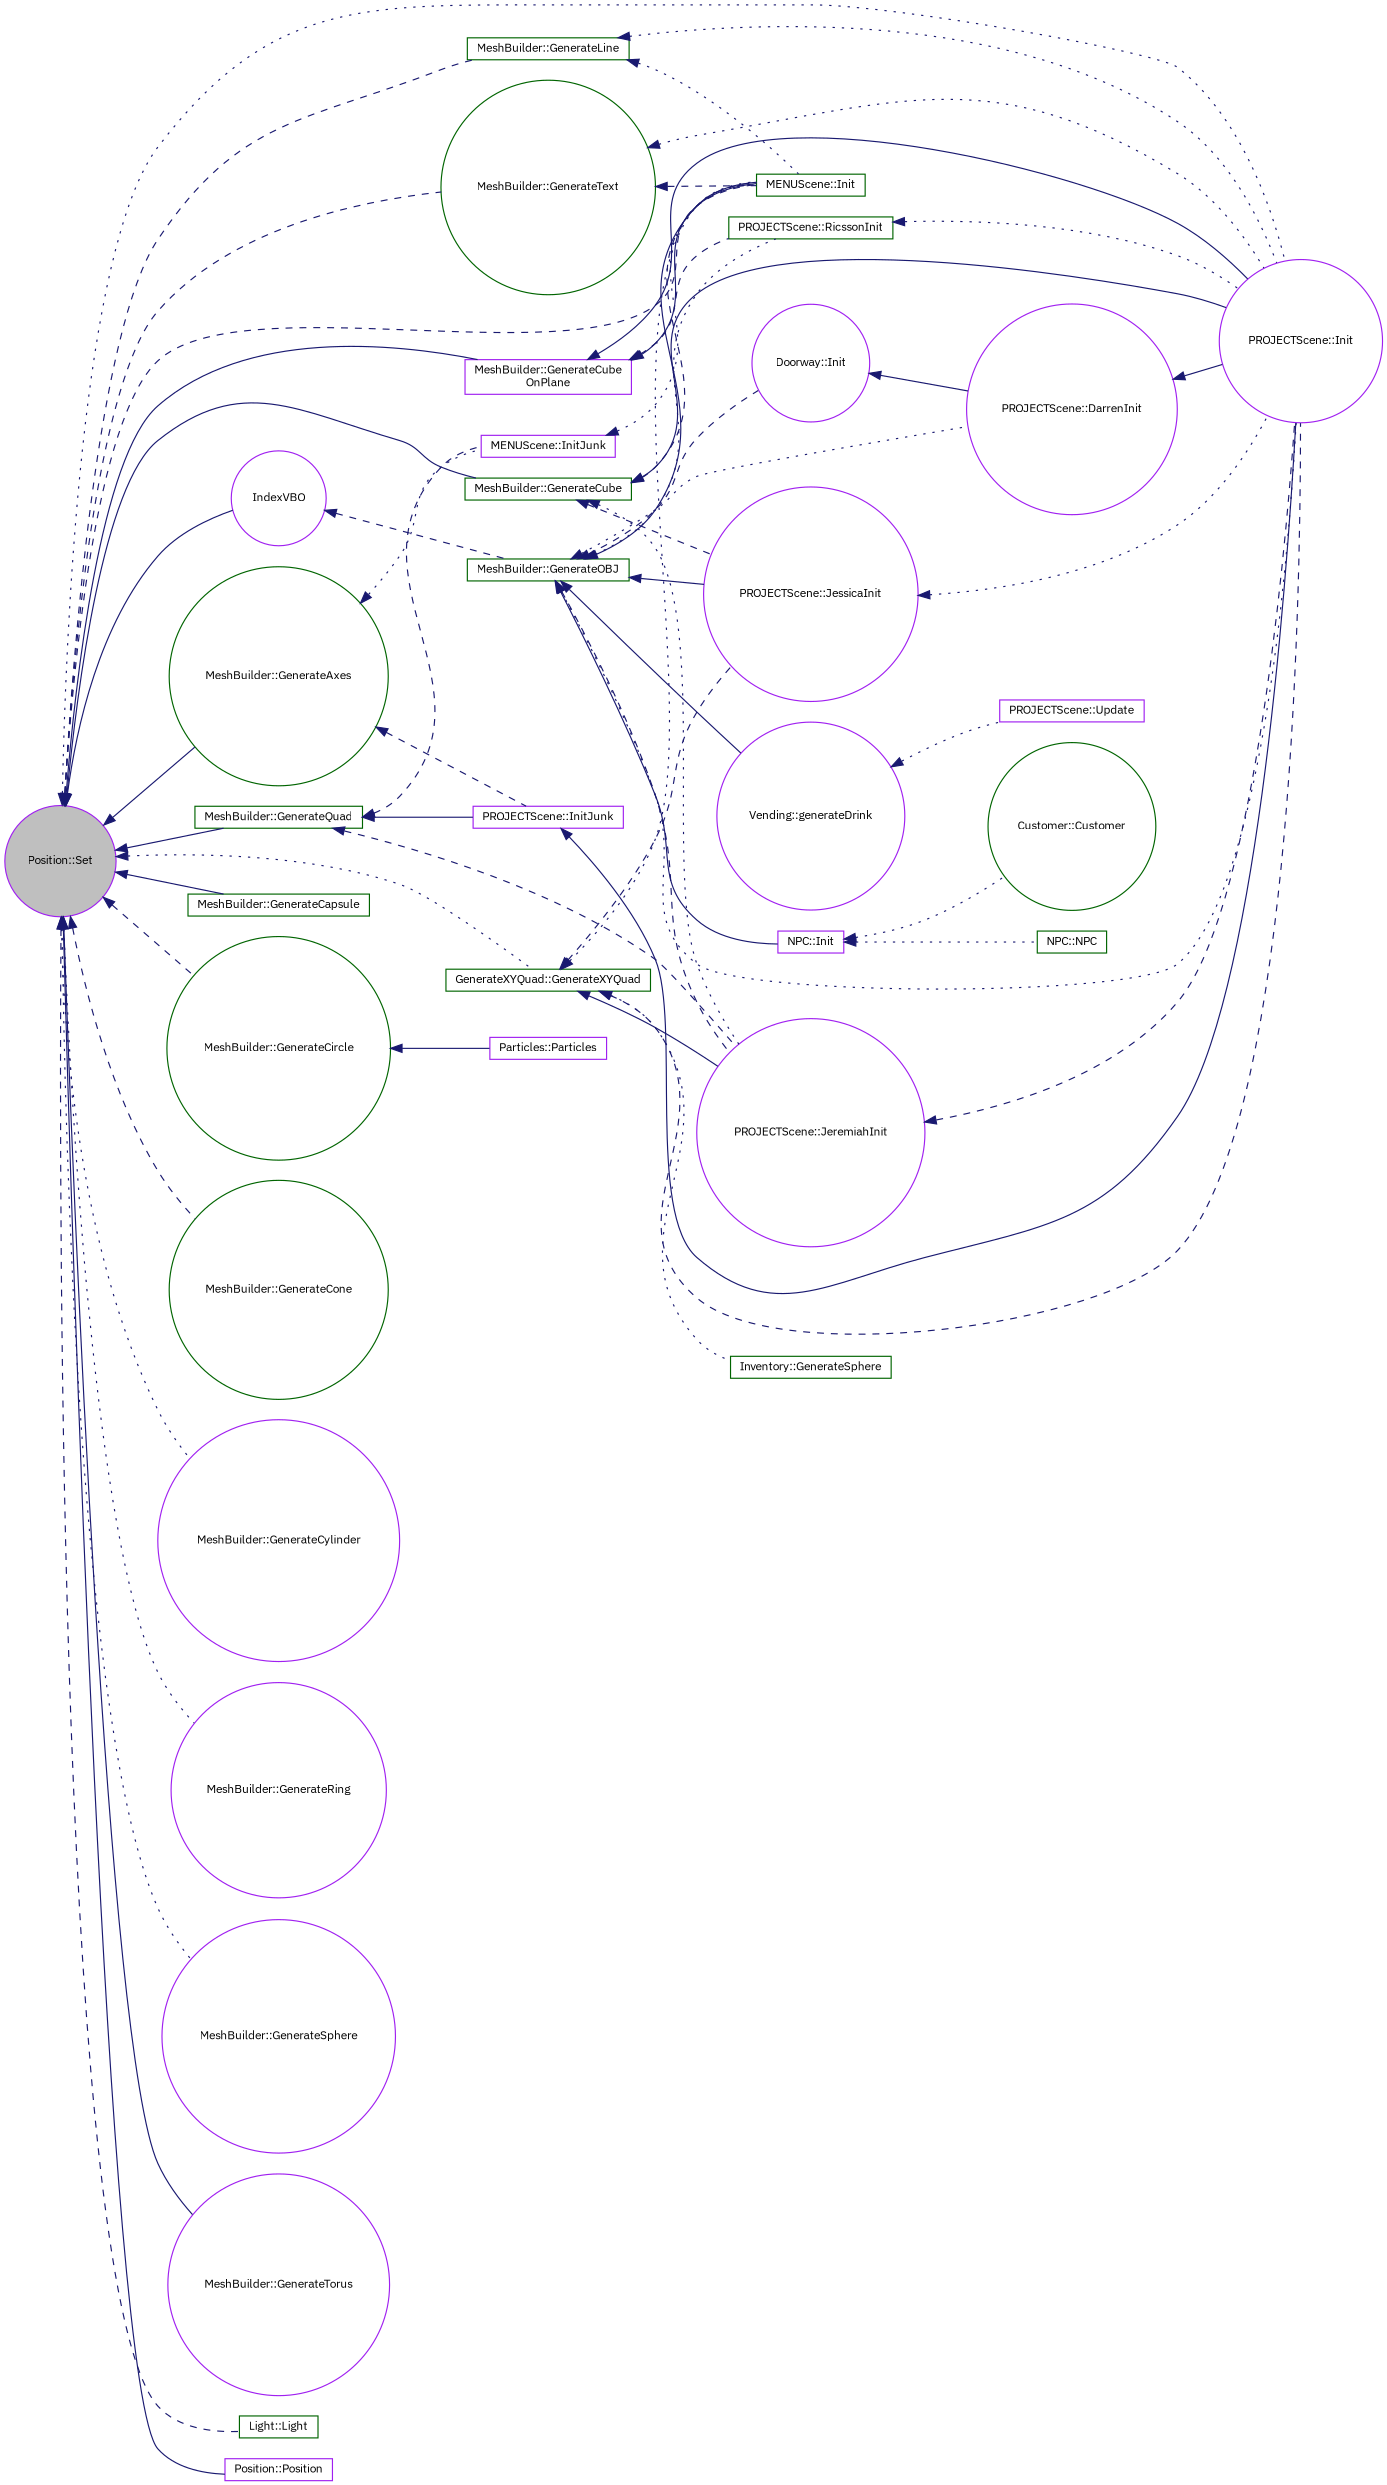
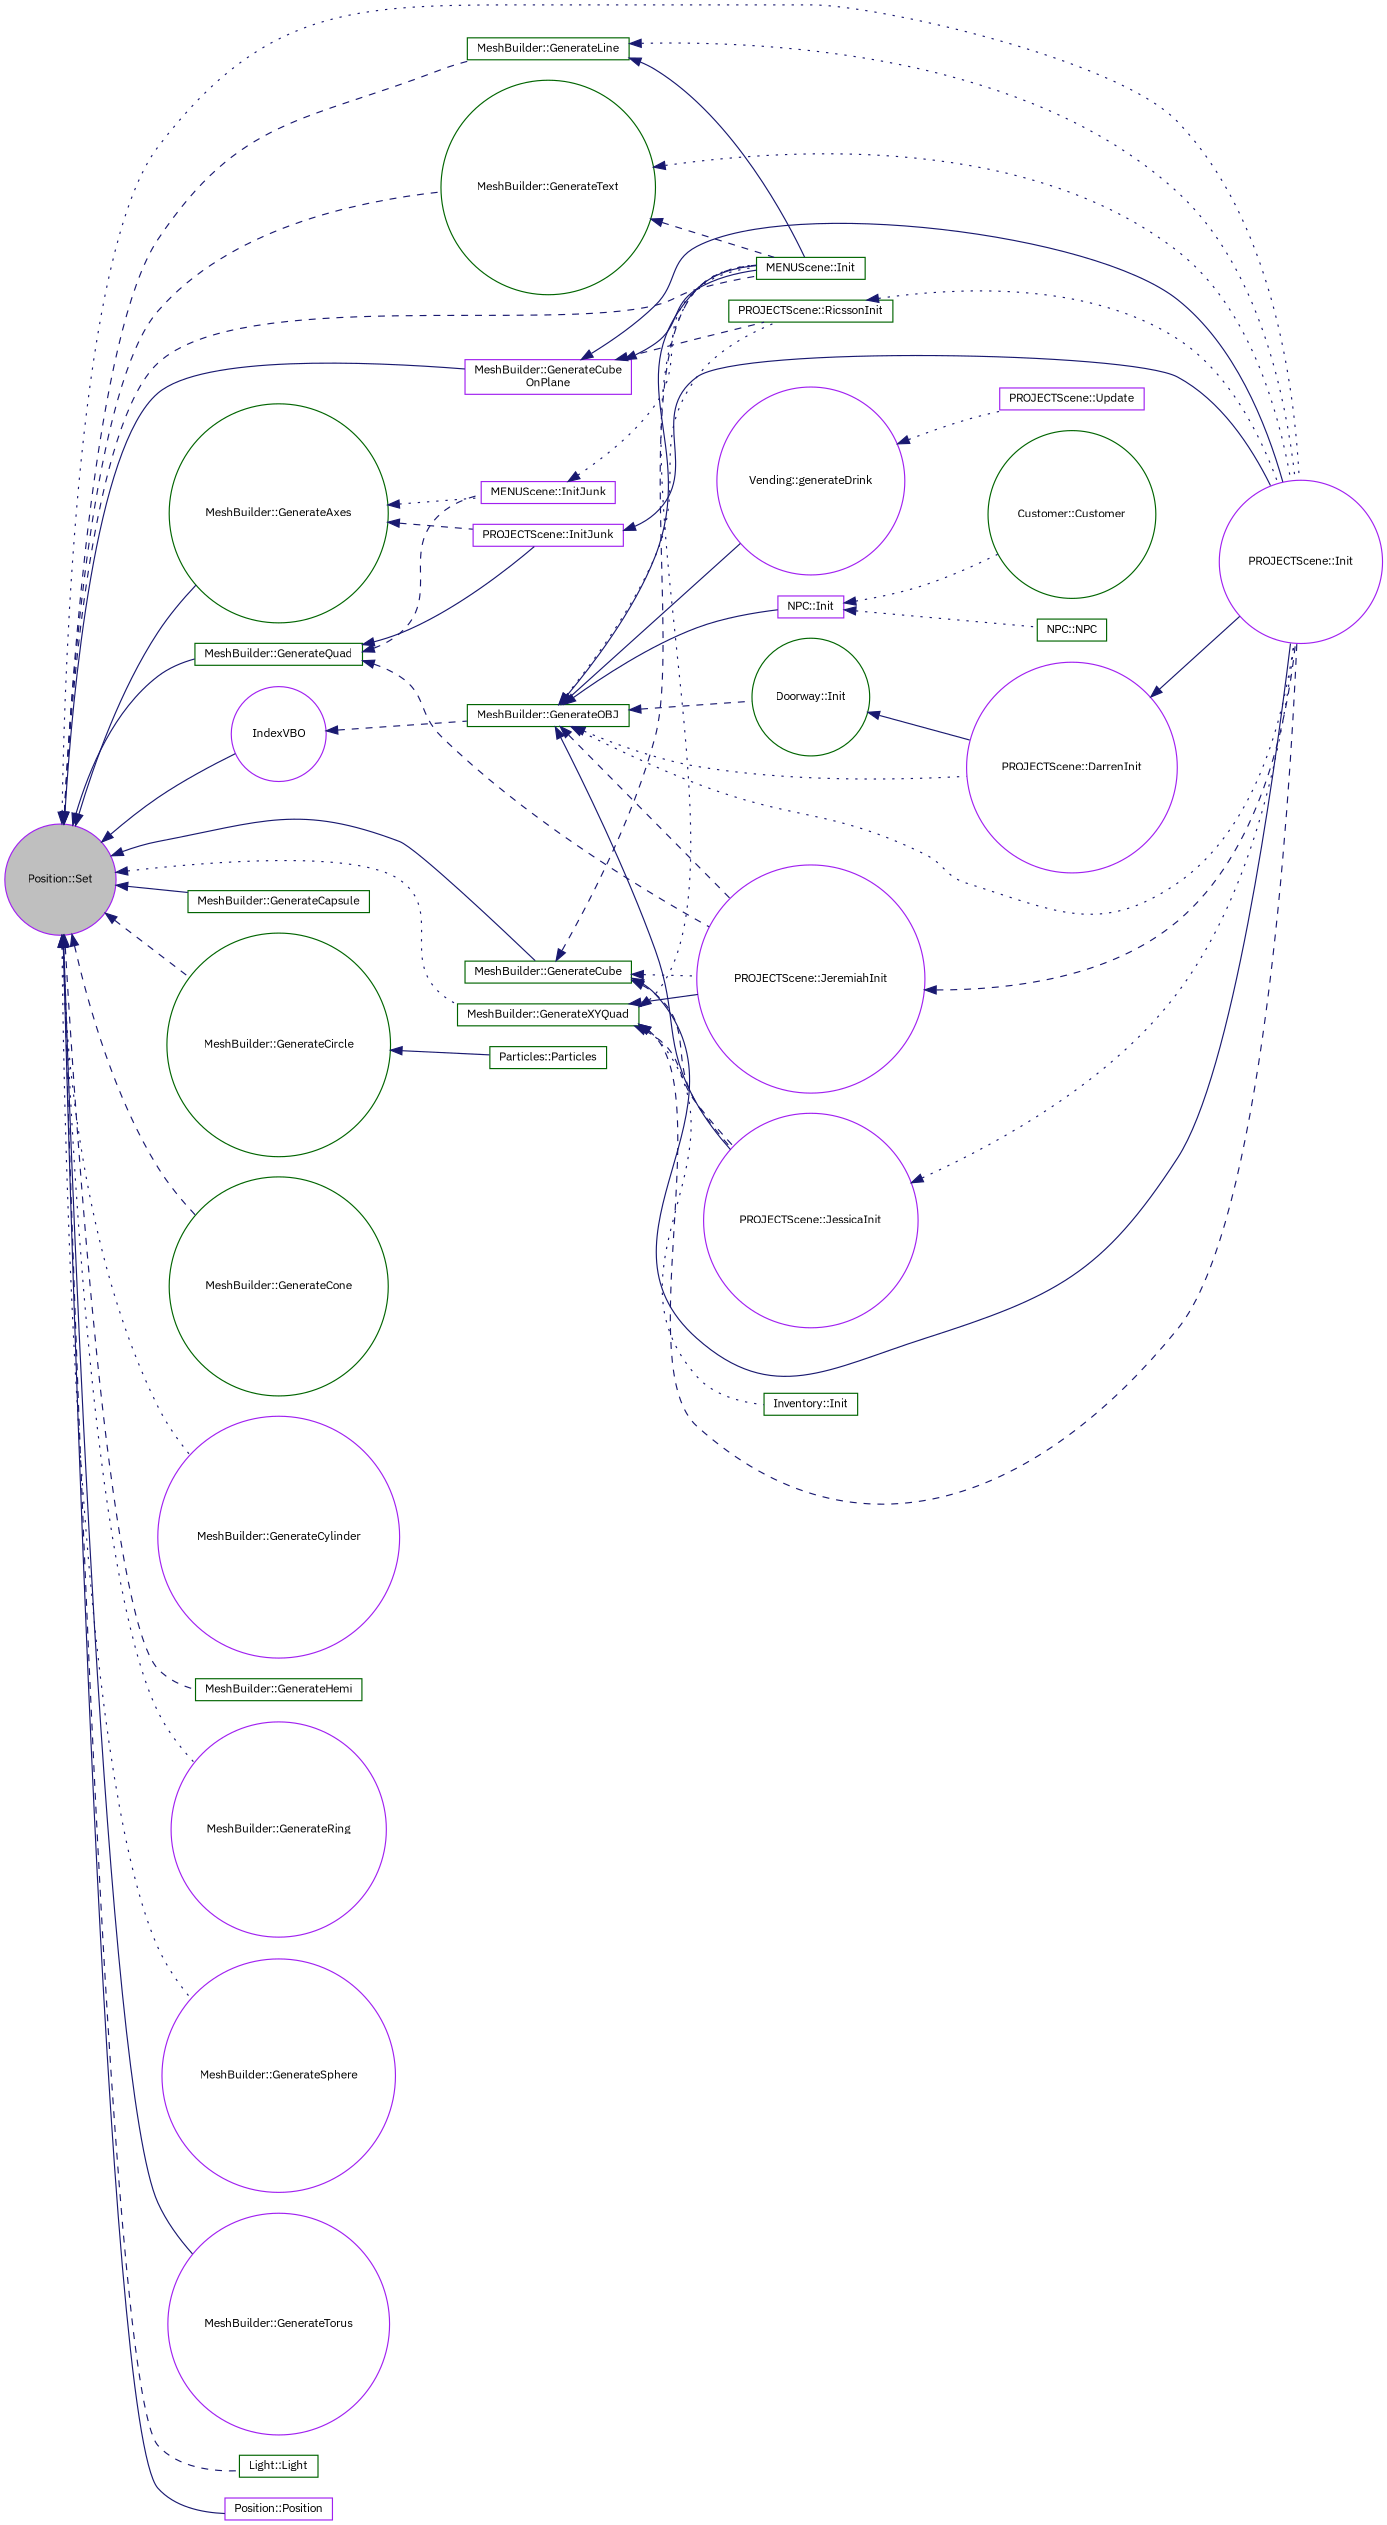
(724, 110) -> (737, 147)
(811, 363) -> (811, 697)
(548, 980) -> (548, 1015)
(548, 1048) -> (548, 1058)
(811, 1367) -> (811, 1404)
none -> (279, 1690)
